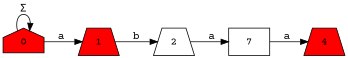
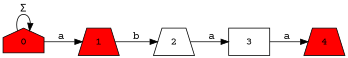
(249, 42) -> (249, 42)
